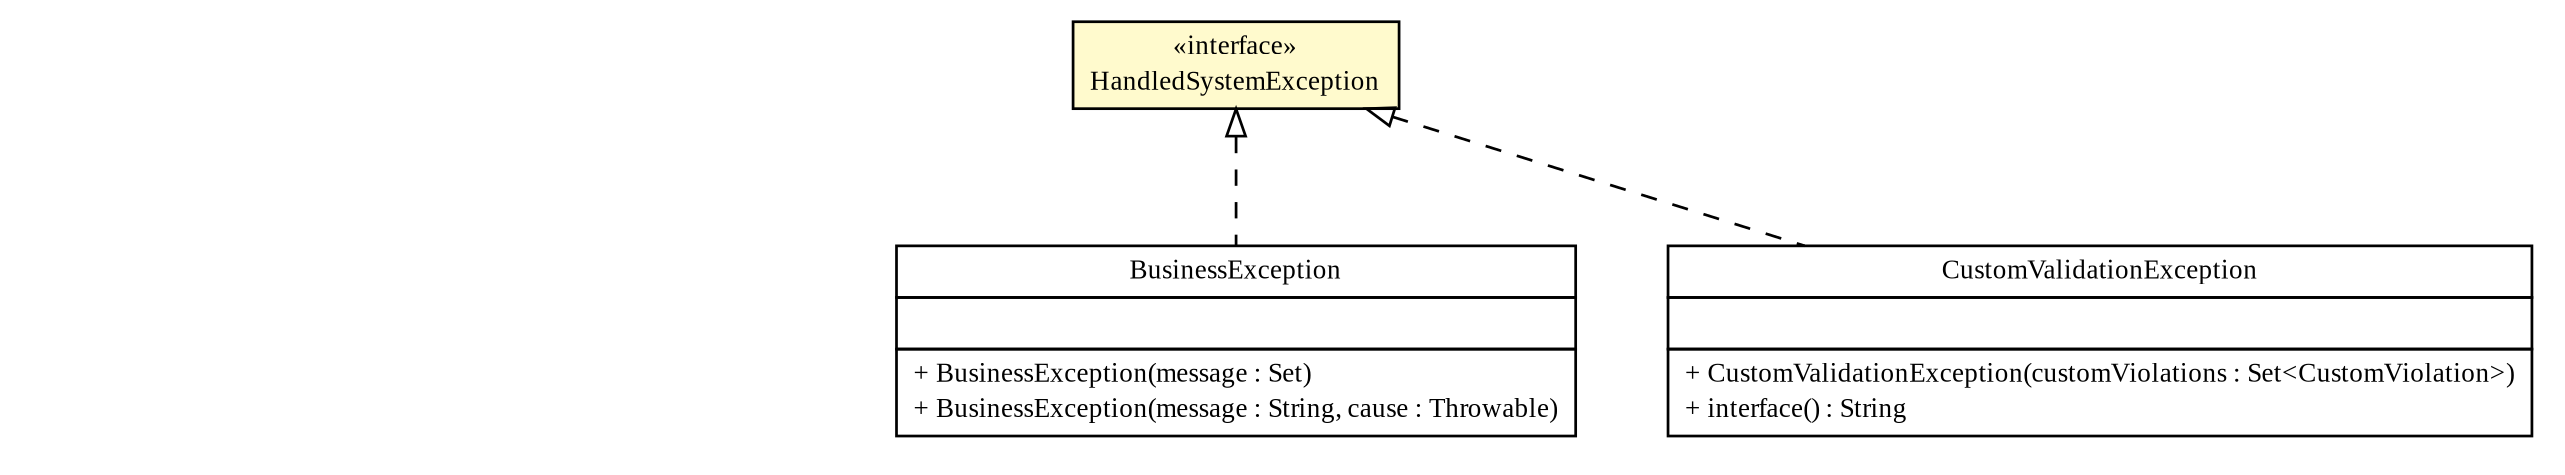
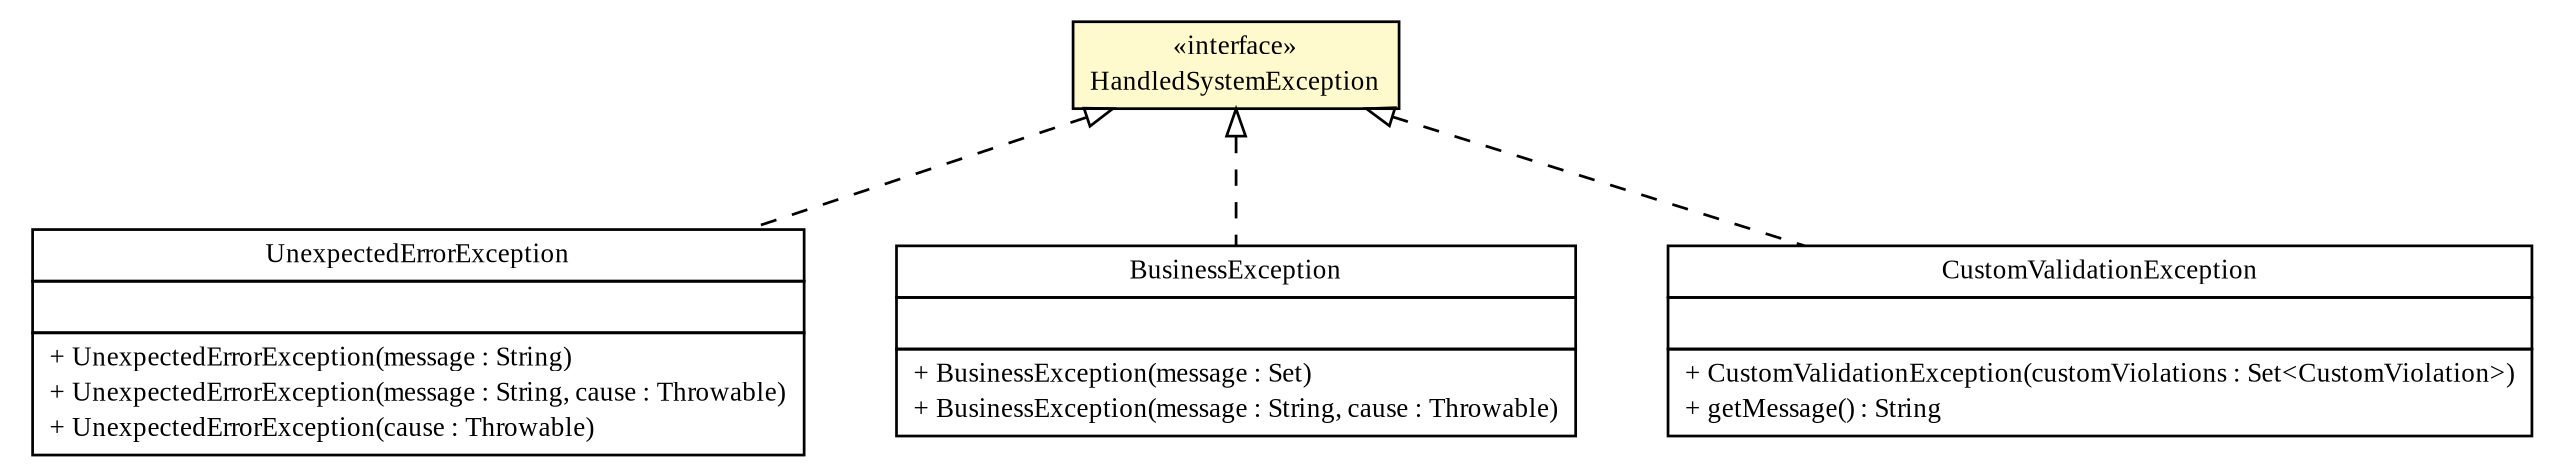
none -> (418, 341)
(1797, 409) -> (1815, 409)
